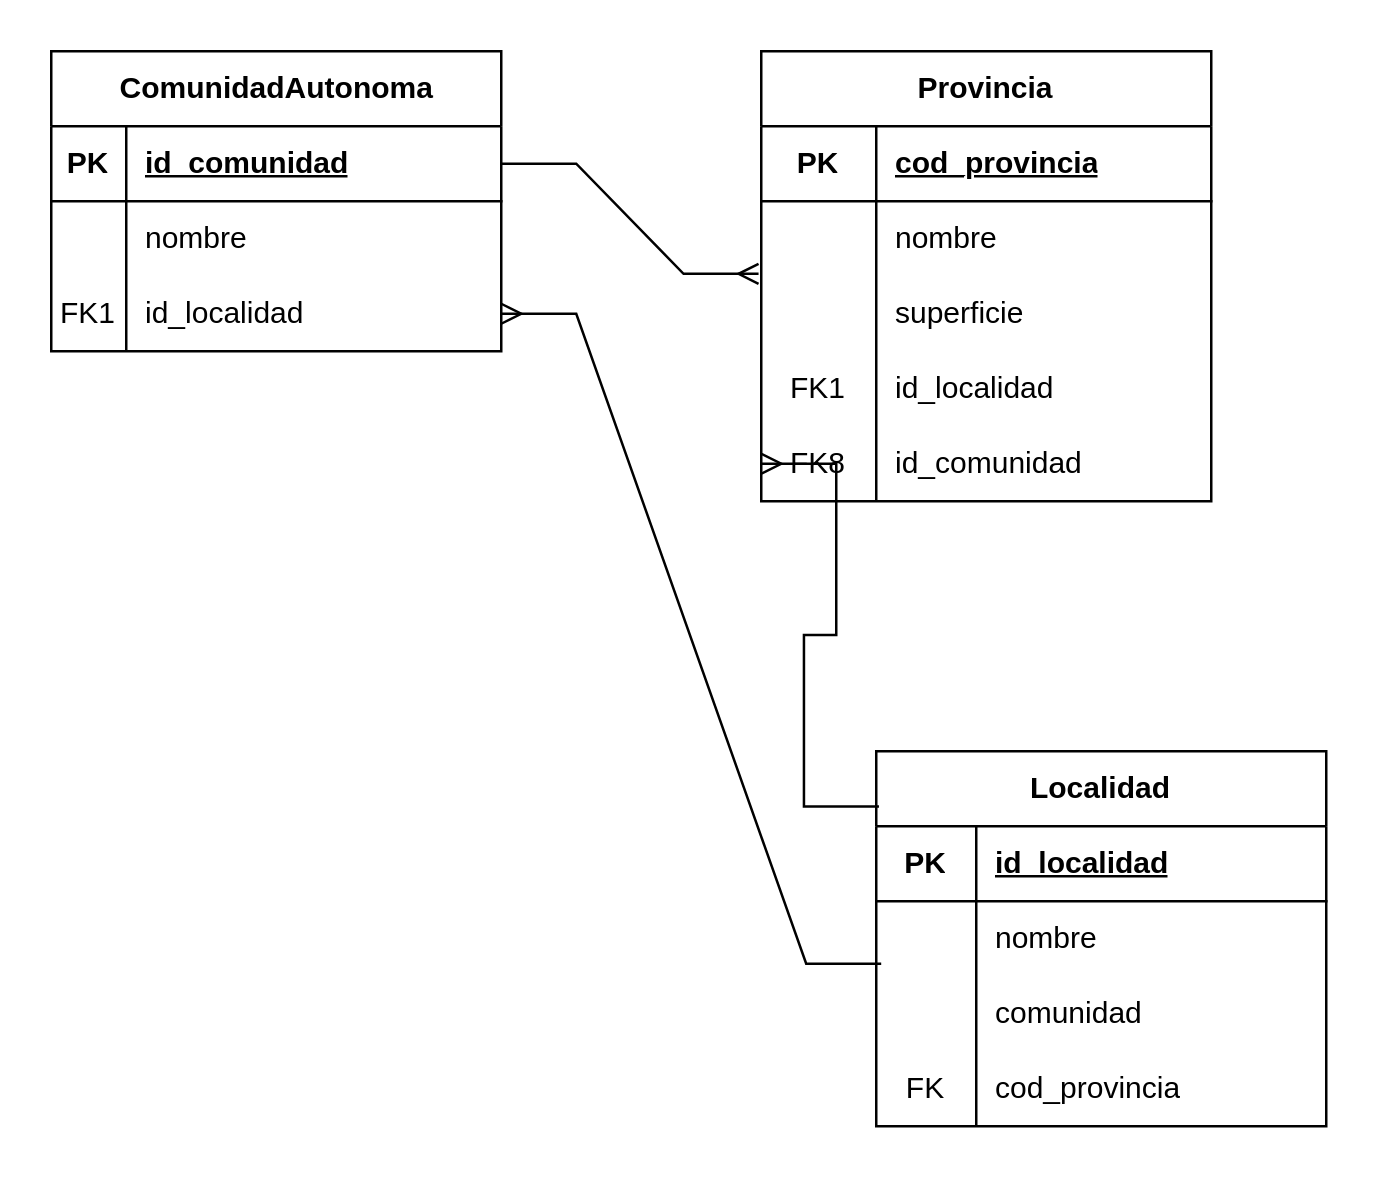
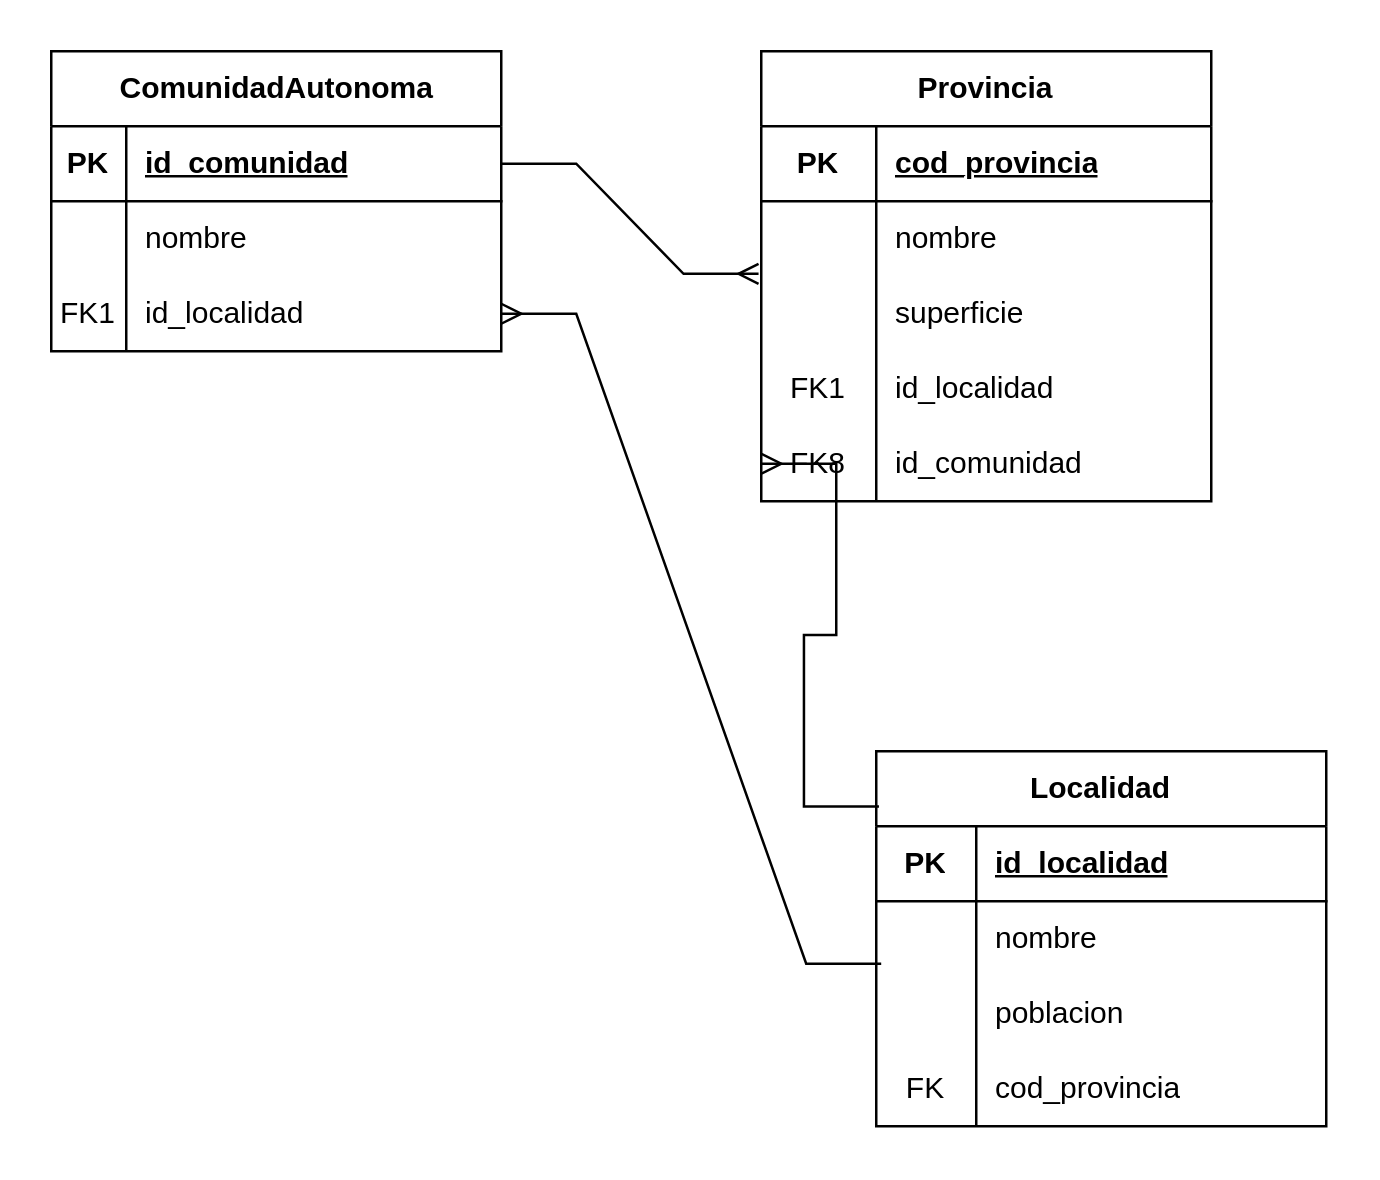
(1068, 1014) -> (1064, 1014)
